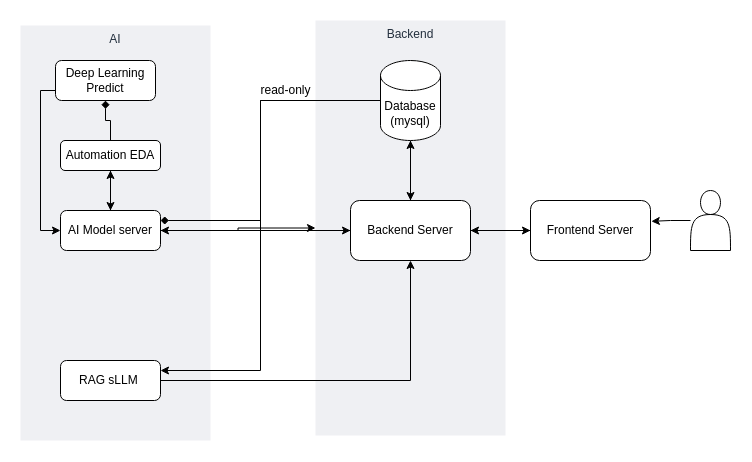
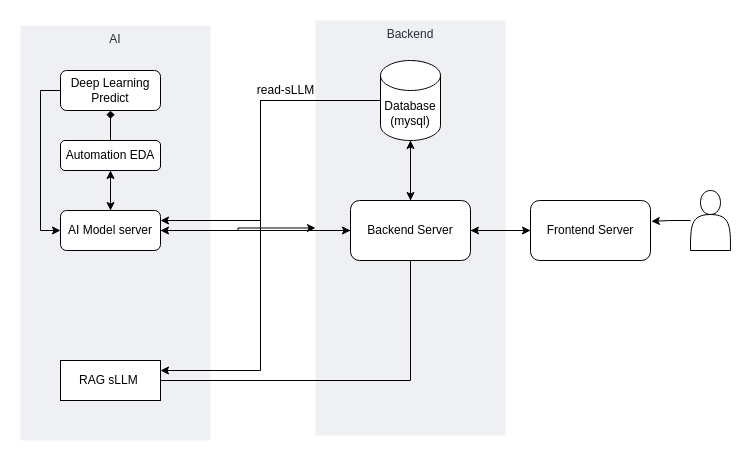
(106, 81) -> (111, 91)
(286, 91) -> (286, 91)
(169, 221) -> (168, 221)
(411, 268) -> (411, 266)
(111, 381) -> (111, 381)
